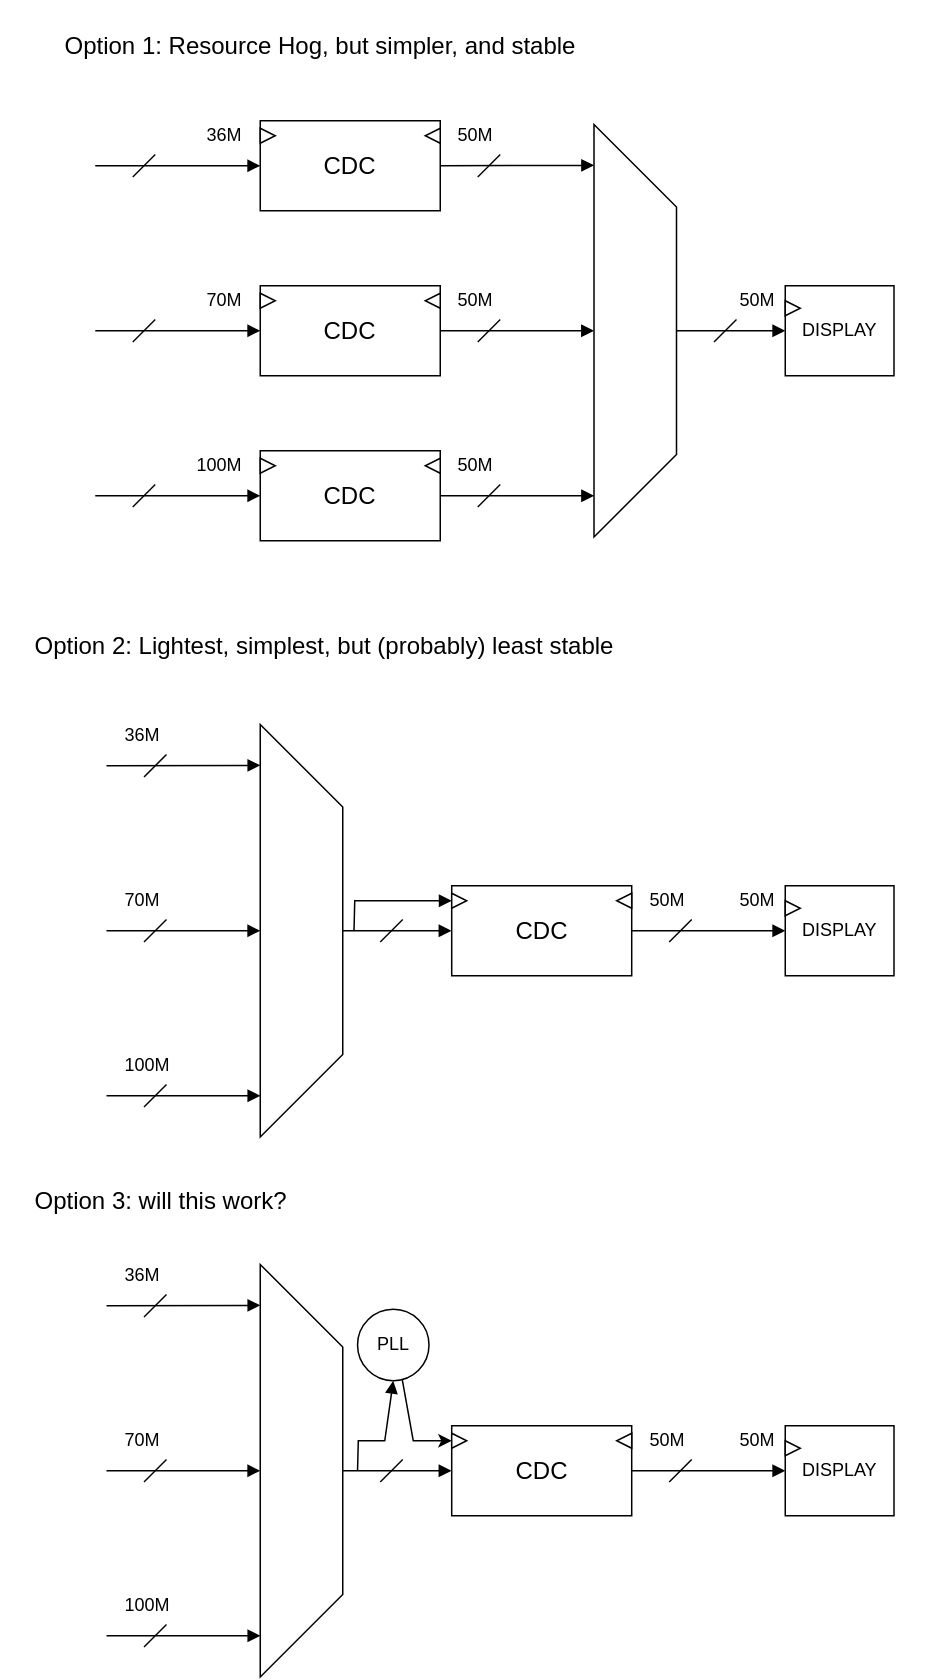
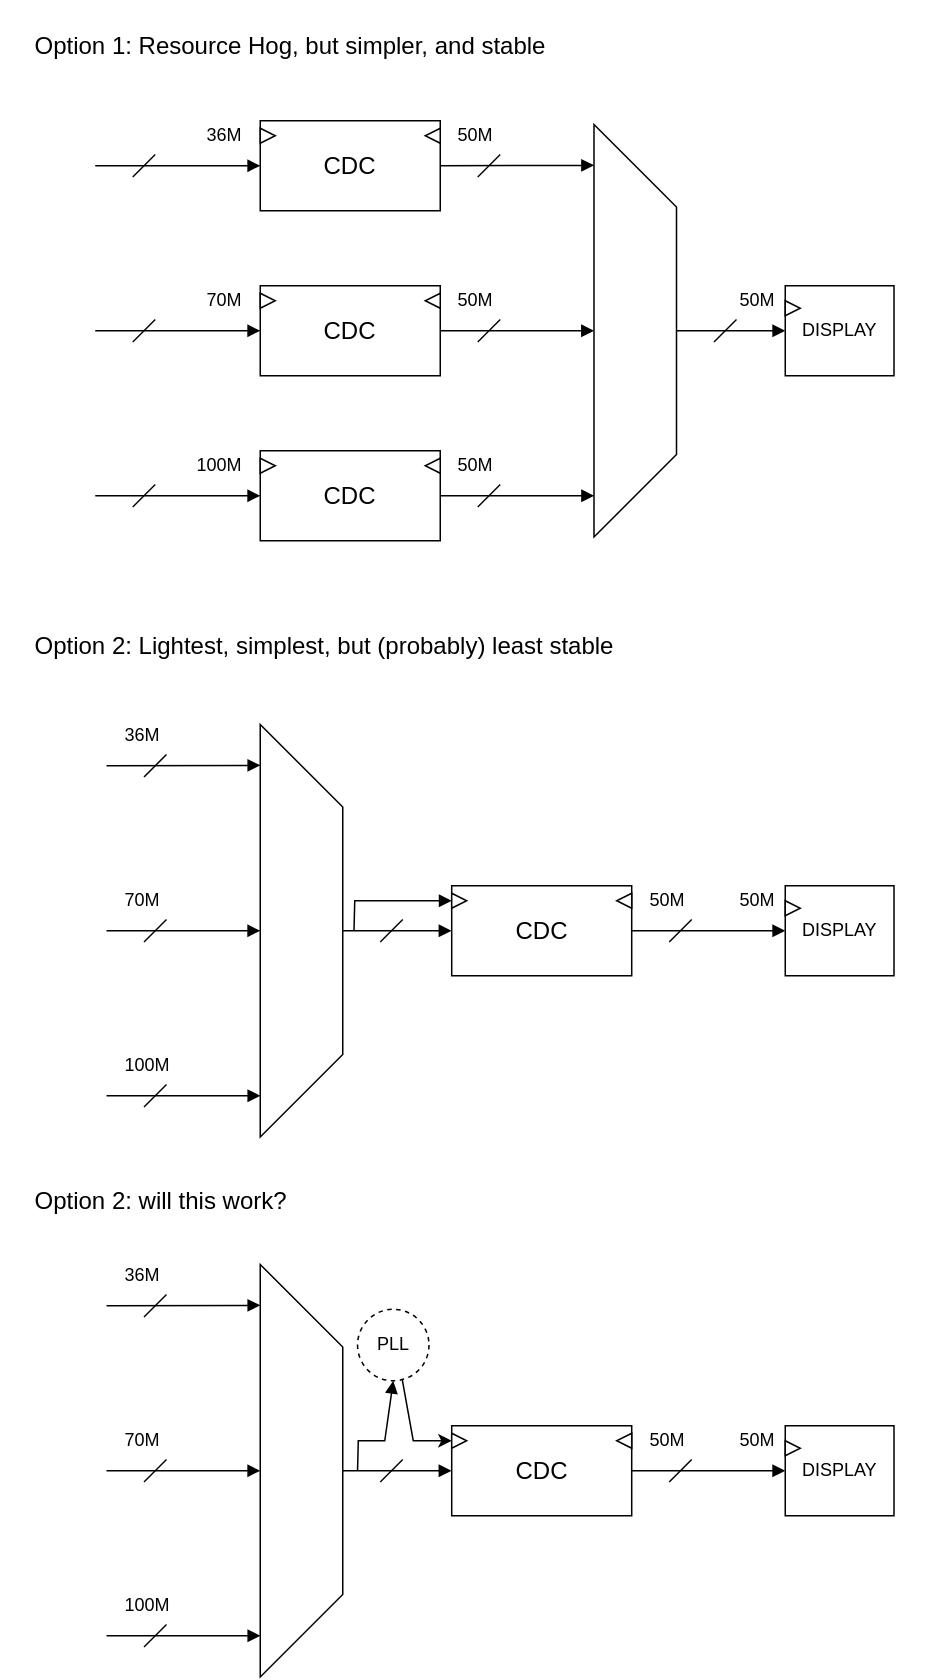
(444, 46) -> (414, 46)
(172, 1201) -> (172, 1201)
(393, 1345) -> (393, 1345)
